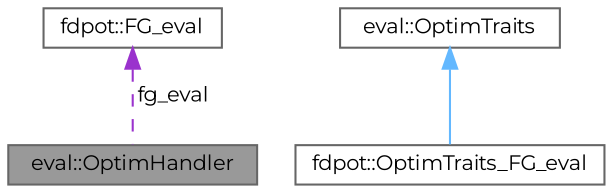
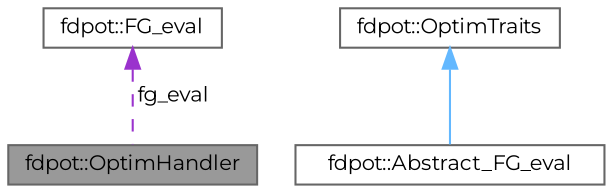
(450, 28) -> (450, 28)
(133, 165) -> (133, 165)
(450, 165) -> (450, 165)
